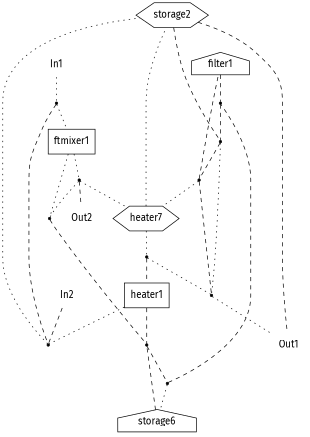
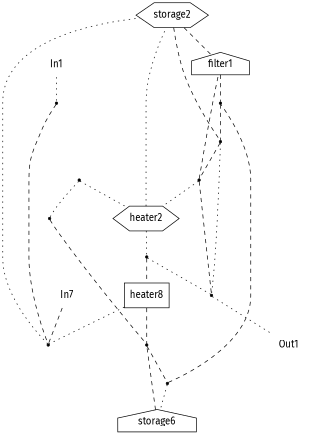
(72, 142) -> none
(282, 155) -> (198, 41)
(82, 219) -> none
(146, 219) -> (146, 219)
(67, 295) -> (67, 295)
(147, 295) -> (147, 295)
